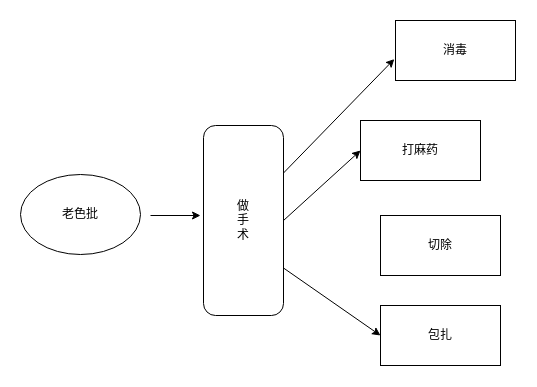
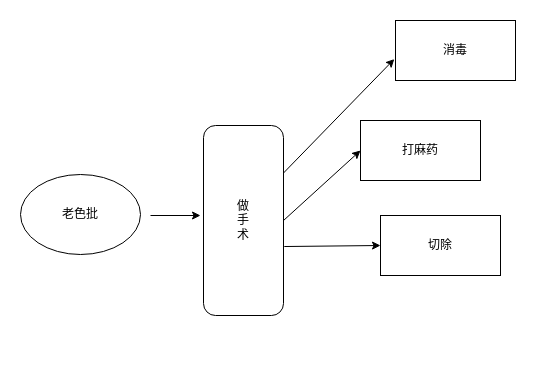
none -> (329, 246)
(329, 300) -> none
(441, 336) -> none
